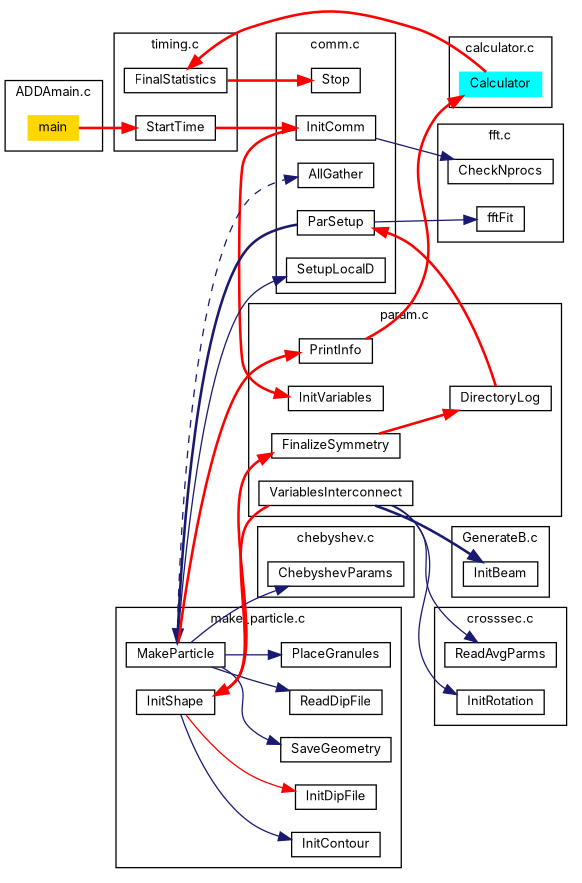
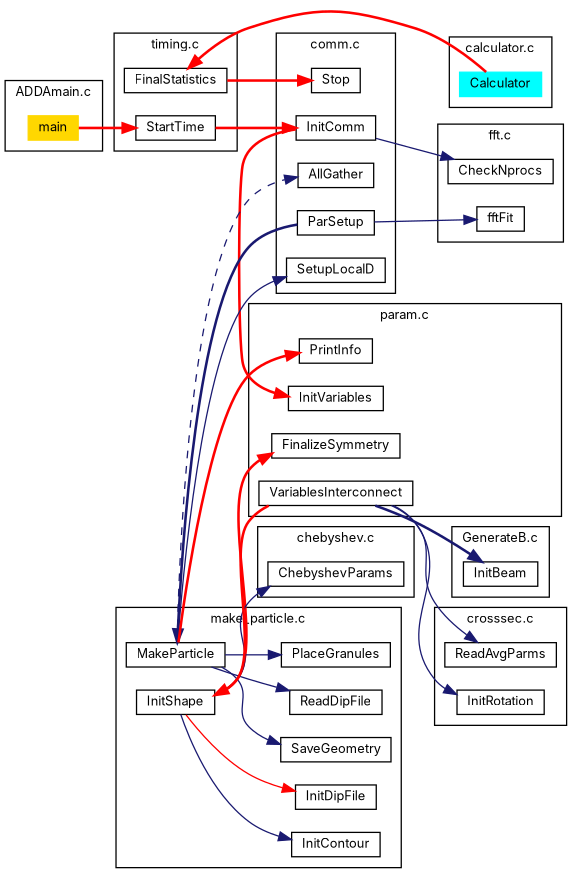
(427, 235) -> none
(501, 398) -> none
(227, 615) -> (244, 647)
